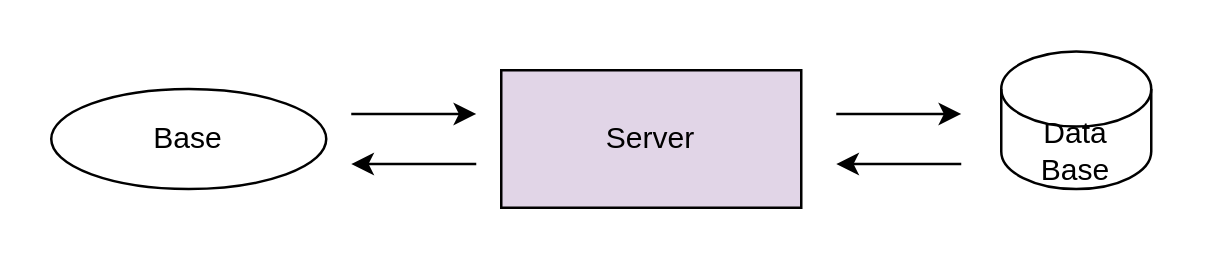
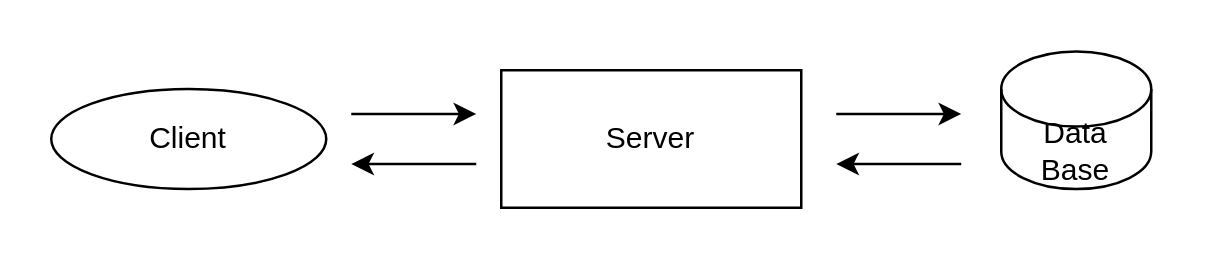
(189, 139) -> (189, 139)
(651, 139) -> (651, 139)
